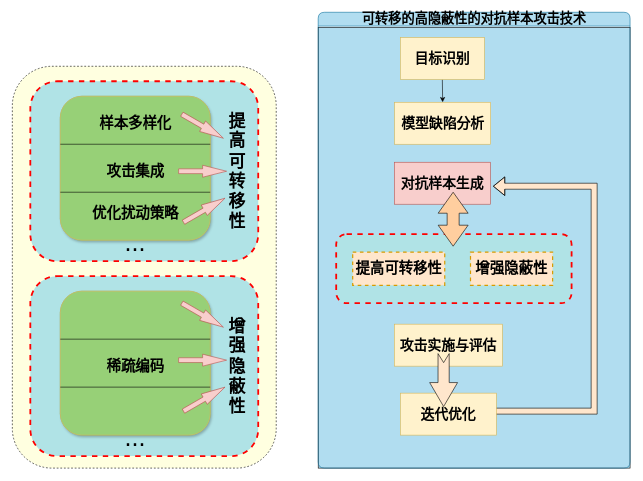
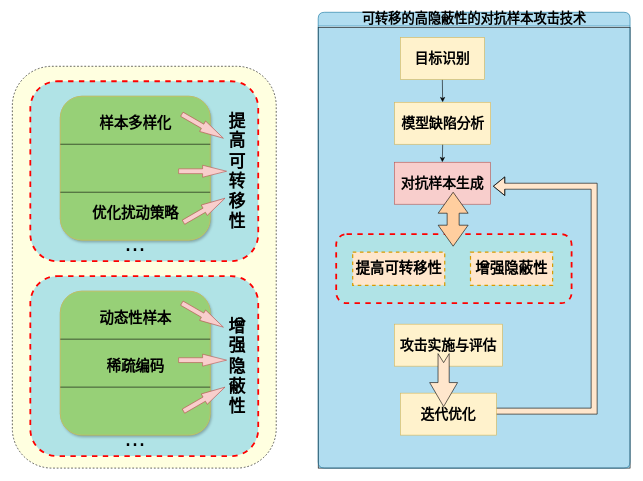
none -> (443, 151)
(135, 171) -> none
none -> (135, 319)
